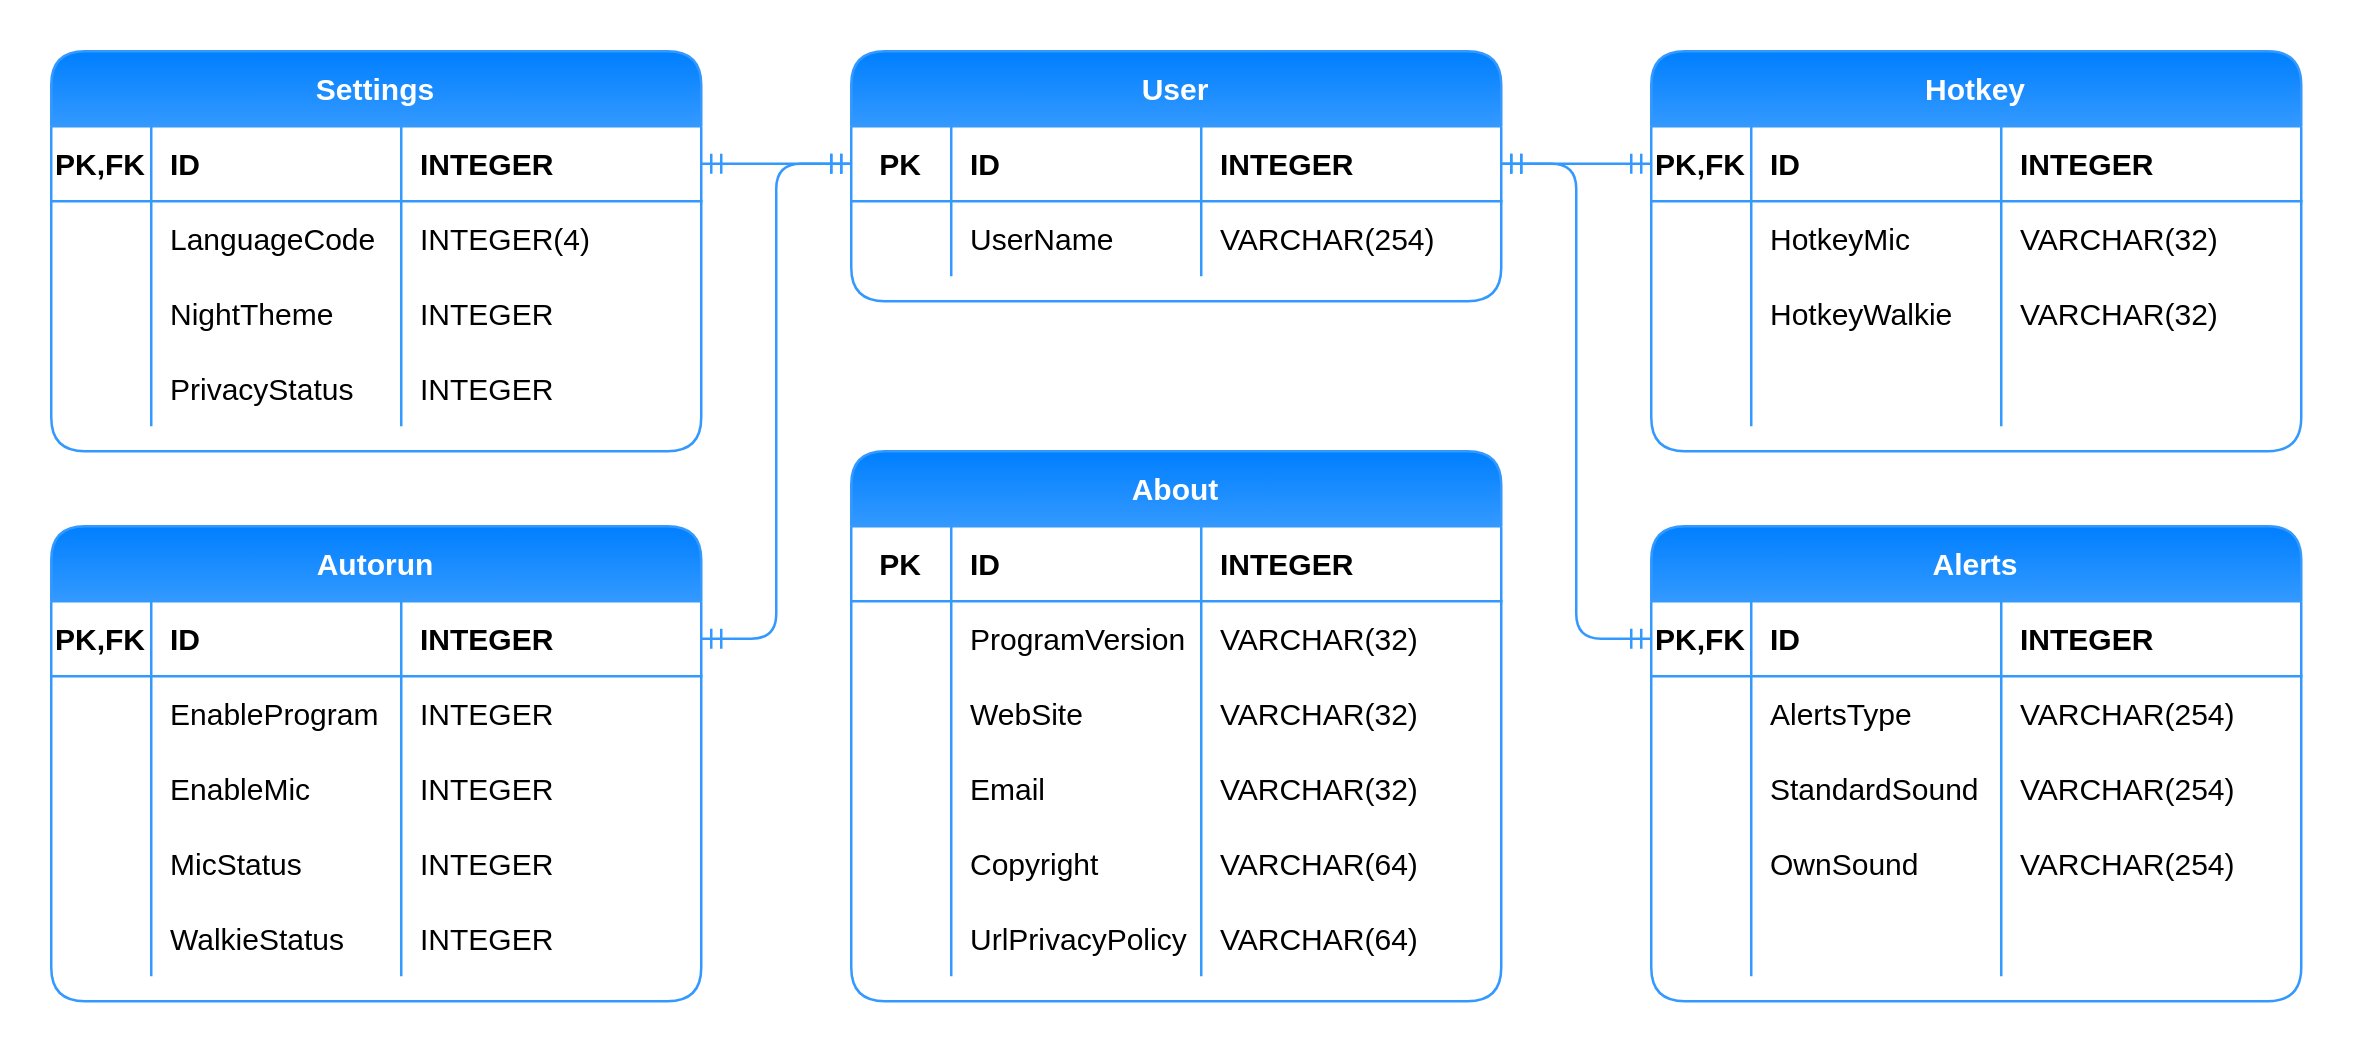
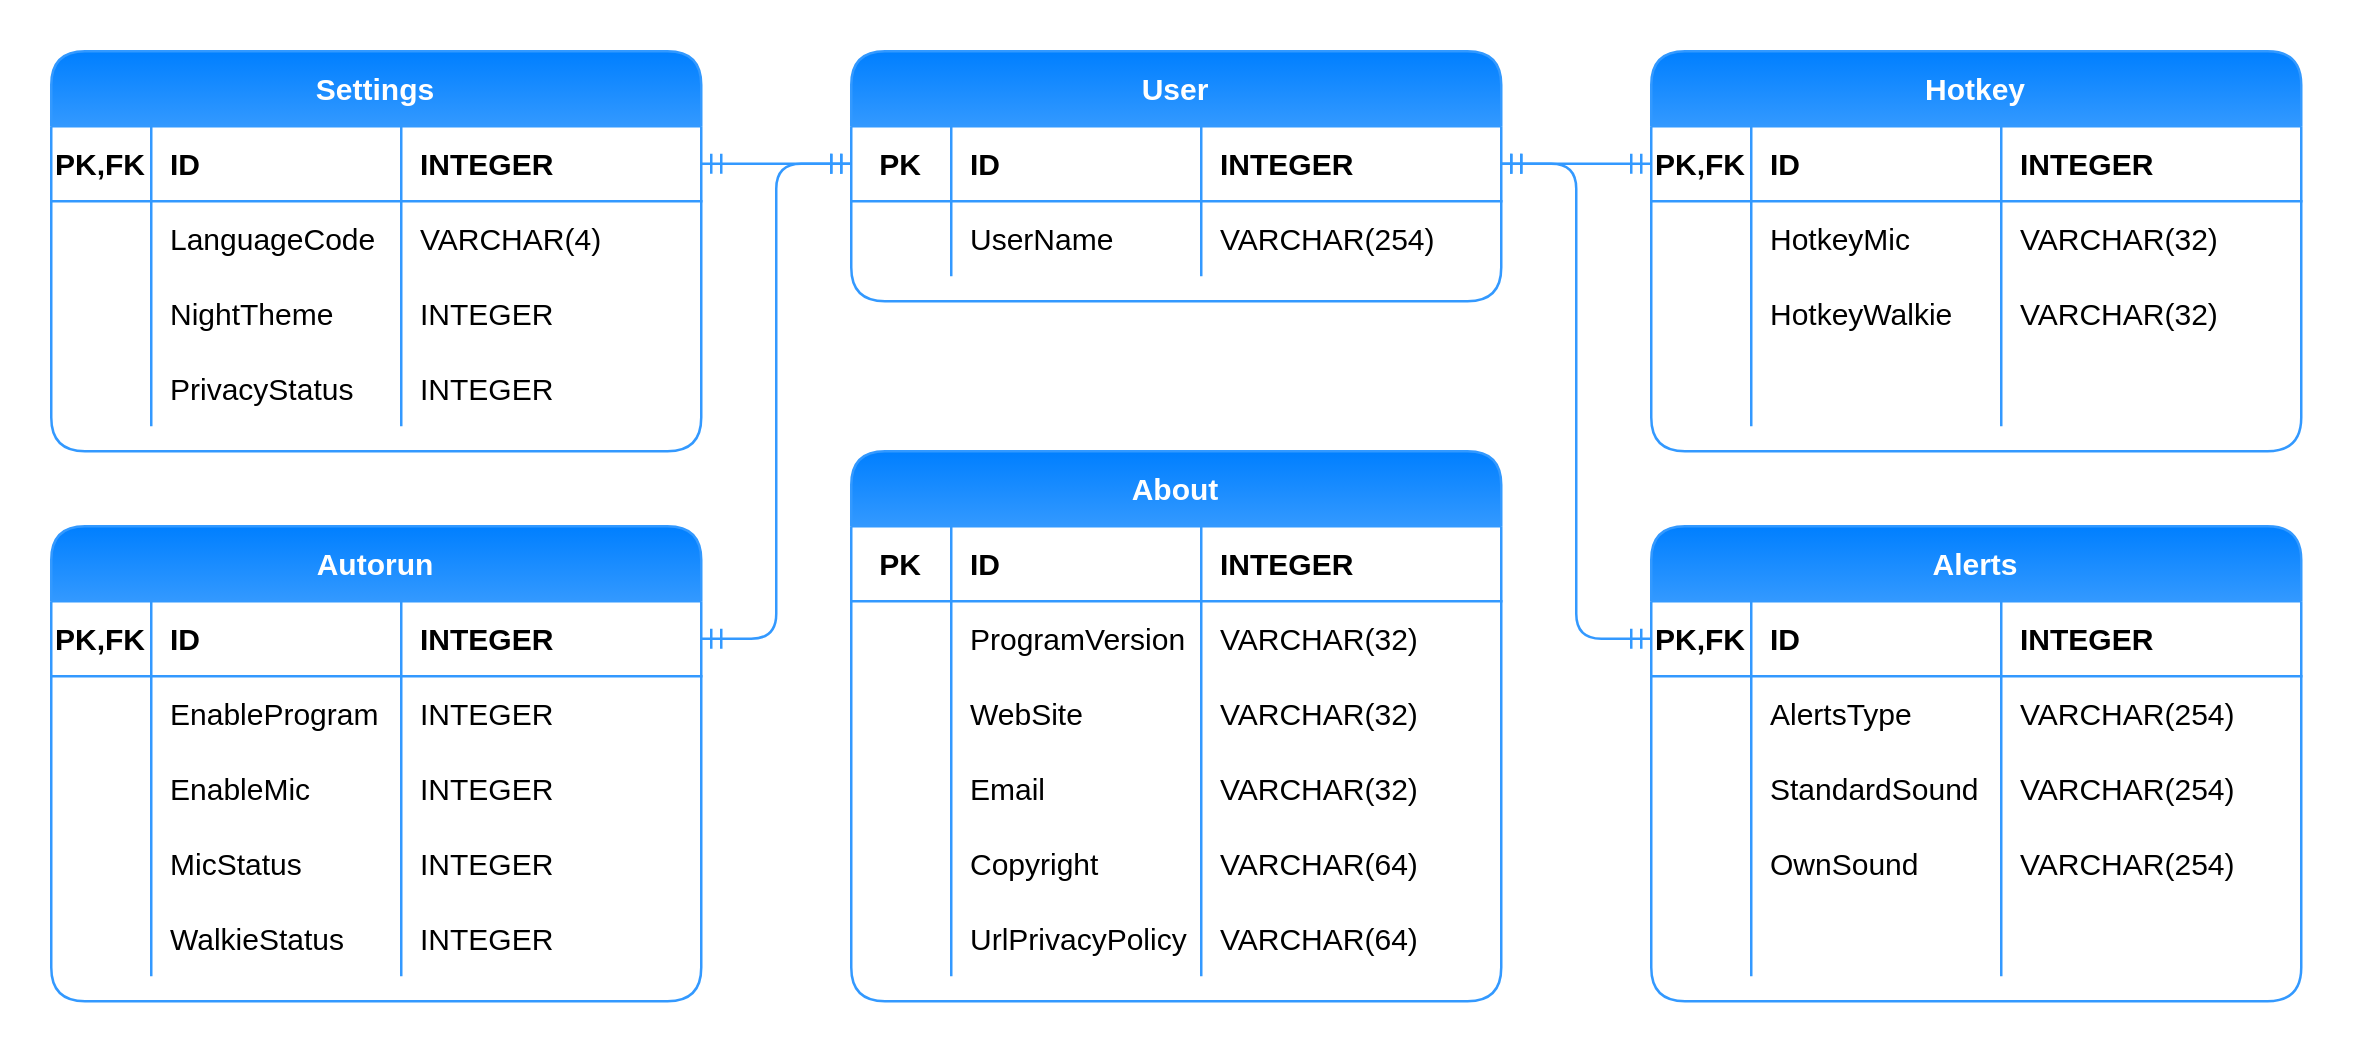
(504, 240) -> (504, 240)
